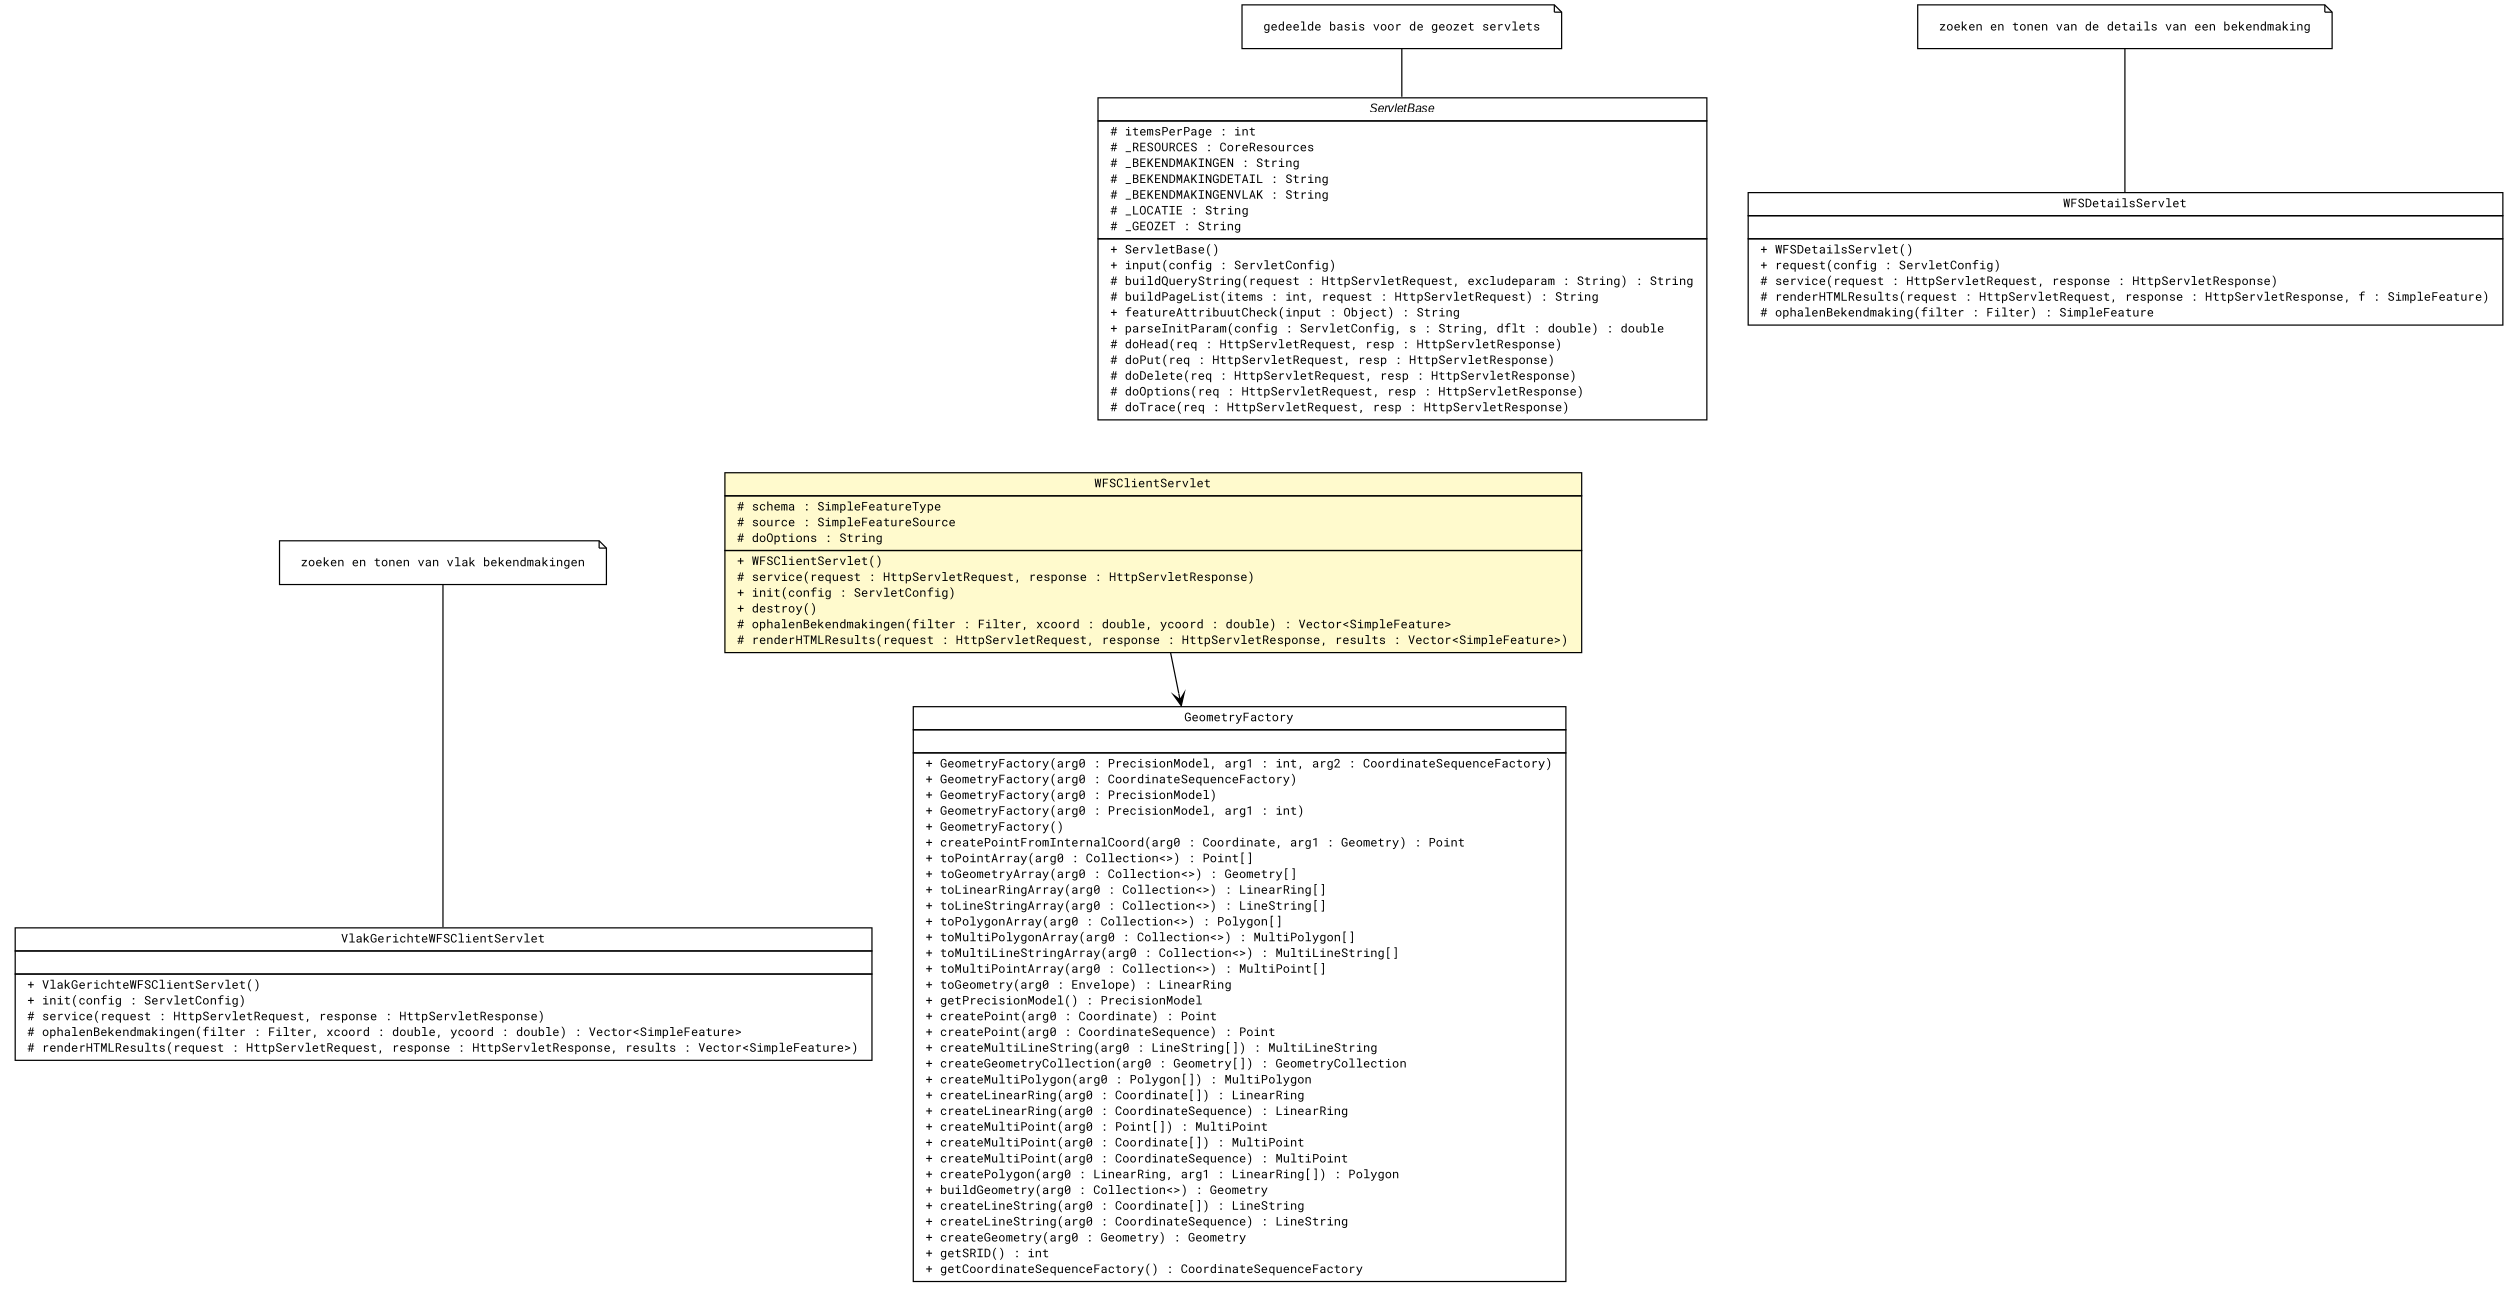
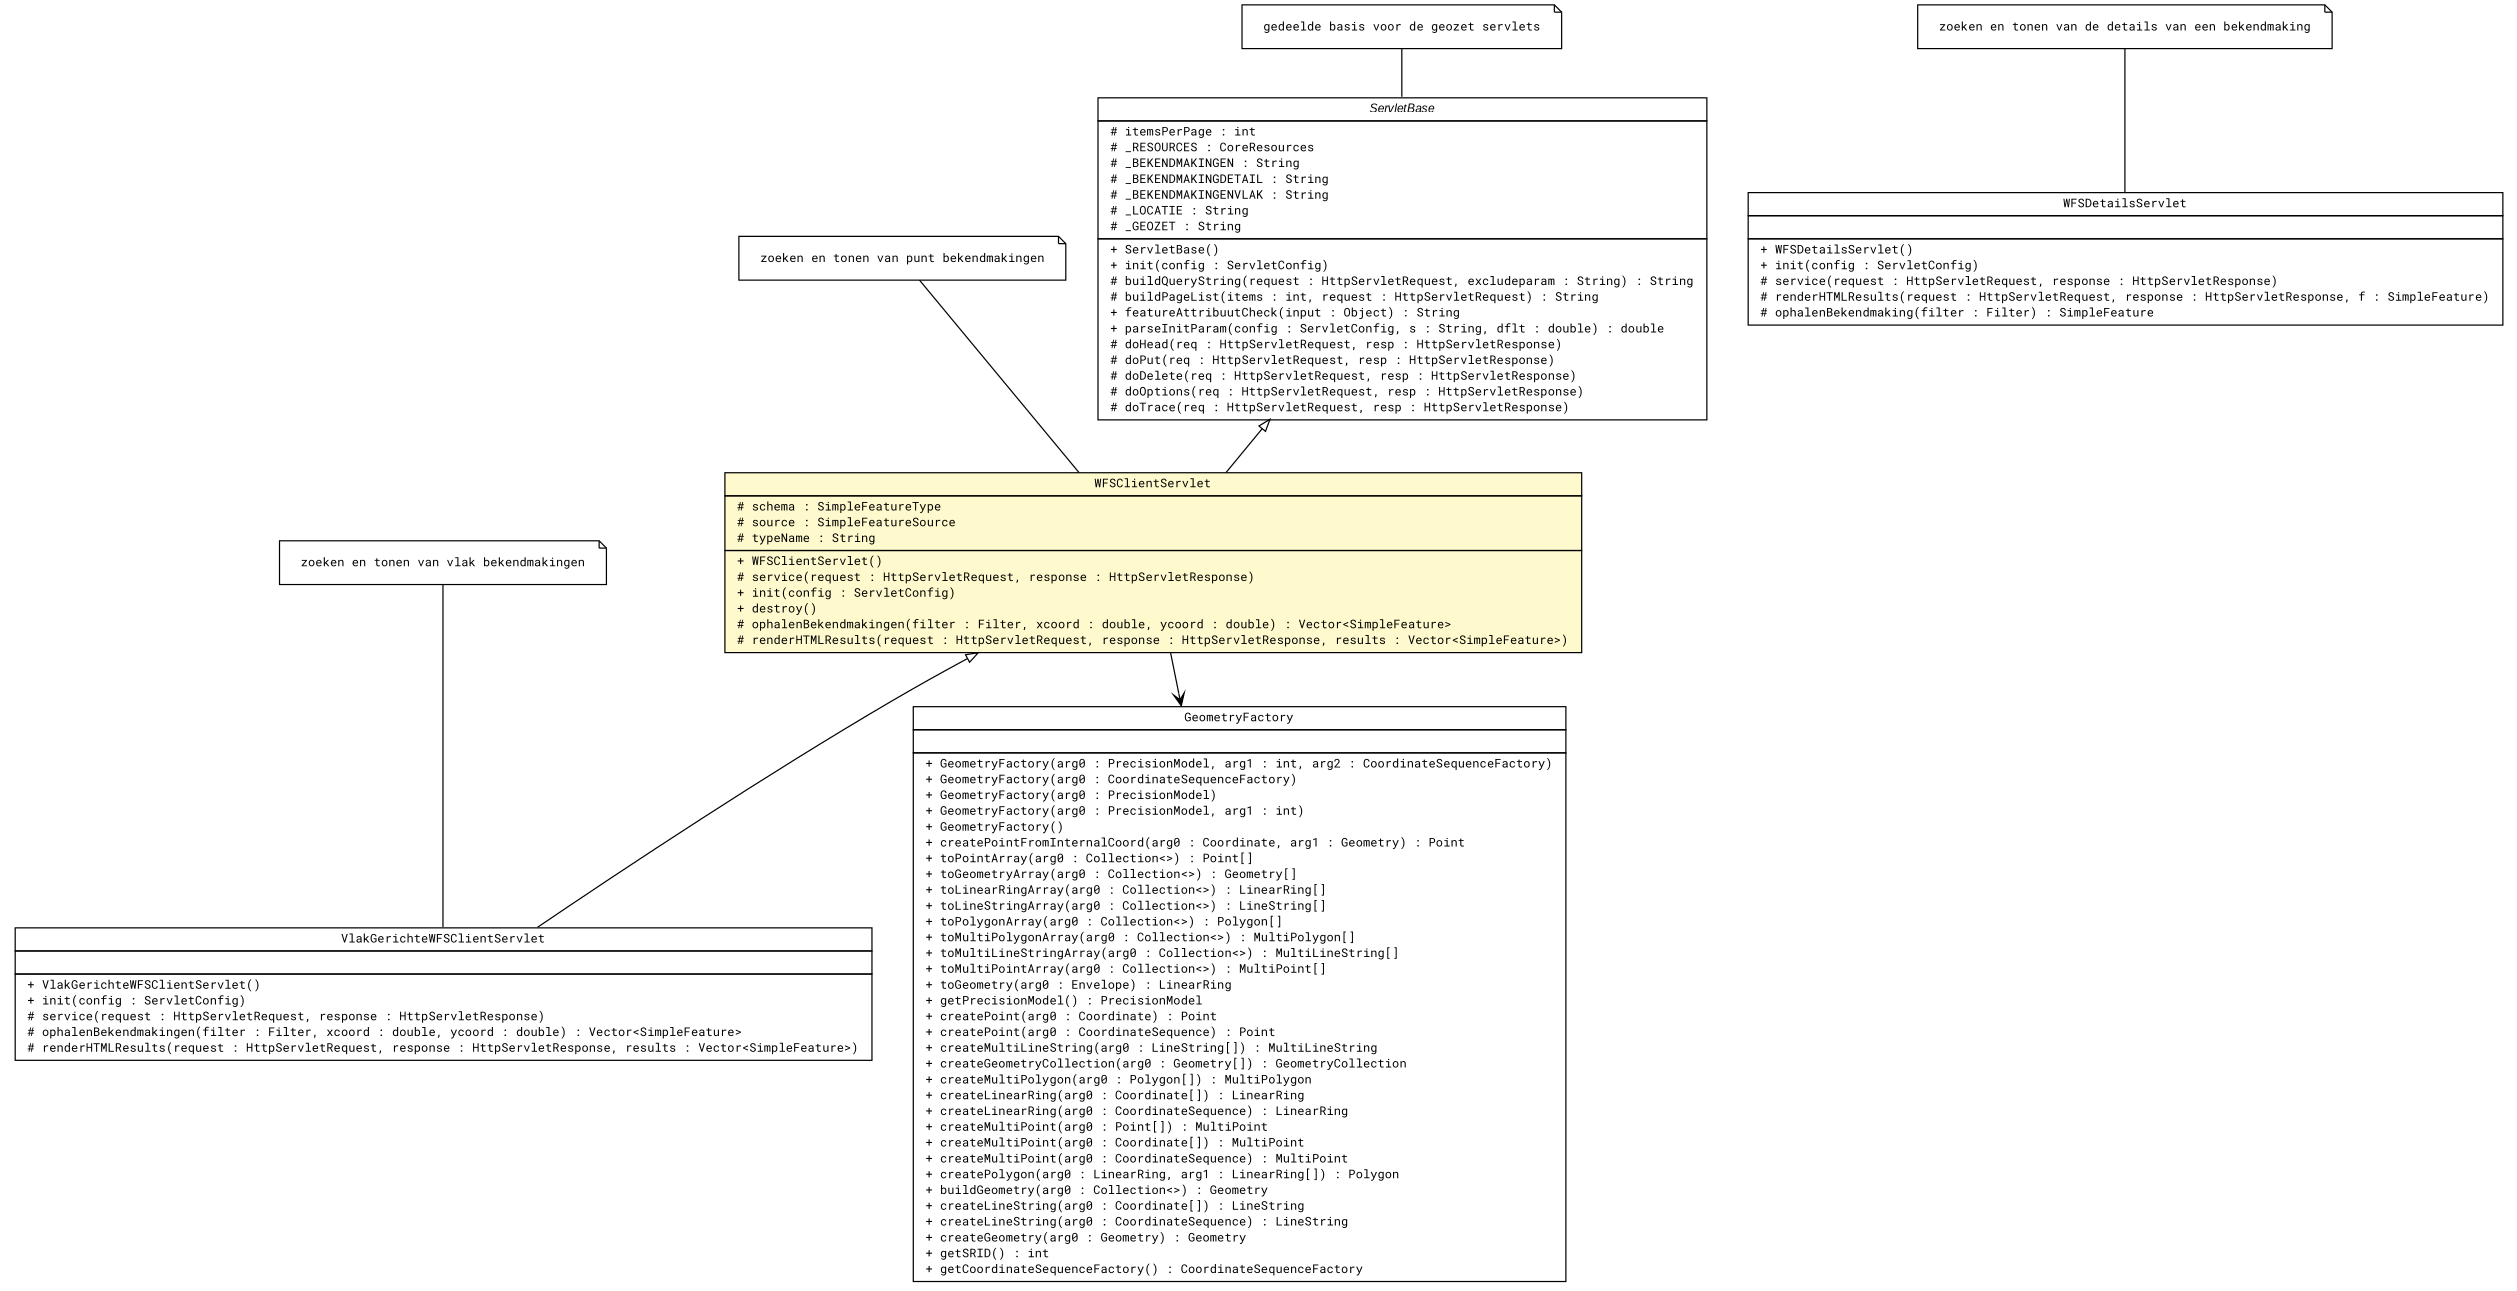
none -> (902, 258)
(1224, 266) -> (1220, 266)
(1881, 266) -> (1870, 266)
none -> (1244, 451)
(811, 538) -> (807, 538)
none -> (749, 788)
